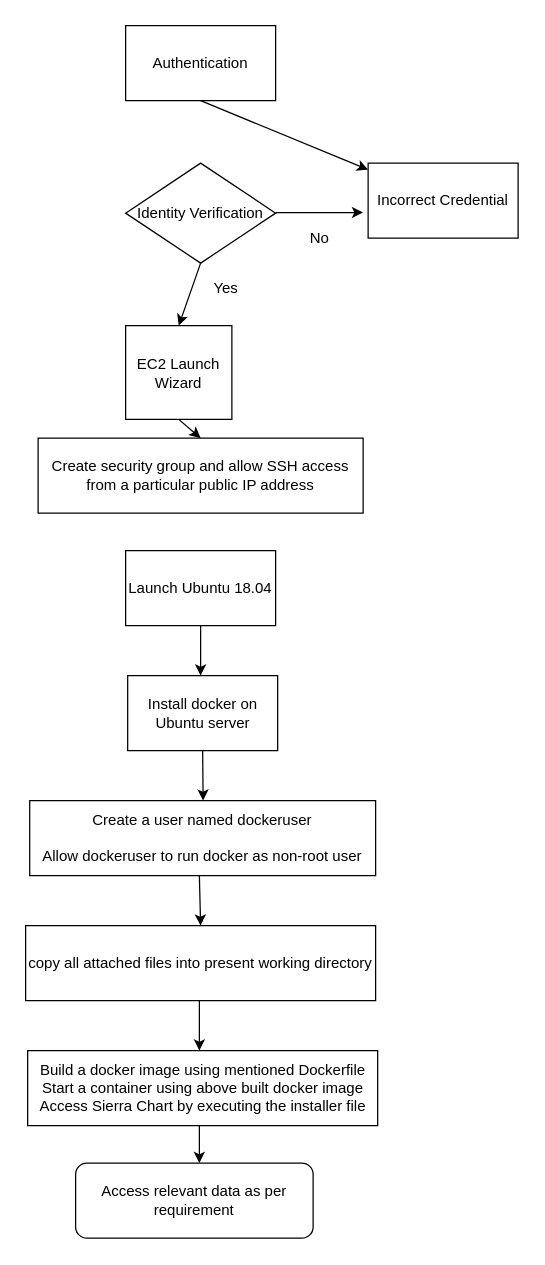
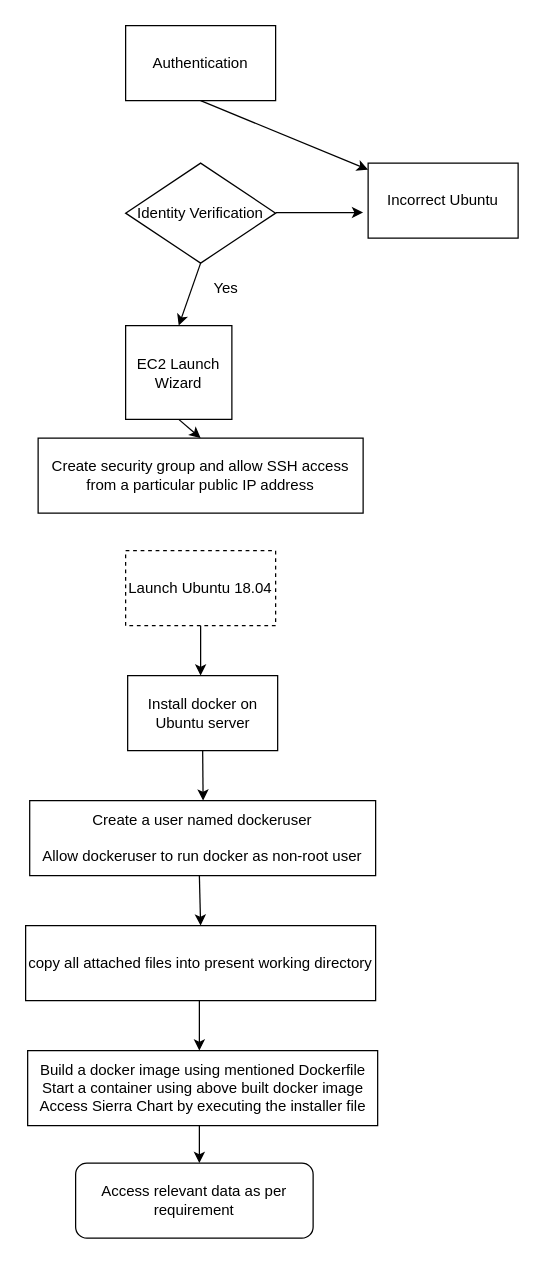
(443, 201) -> (443, 201)
(319, 238) -> none
(201, 588) -> (201, 588)
